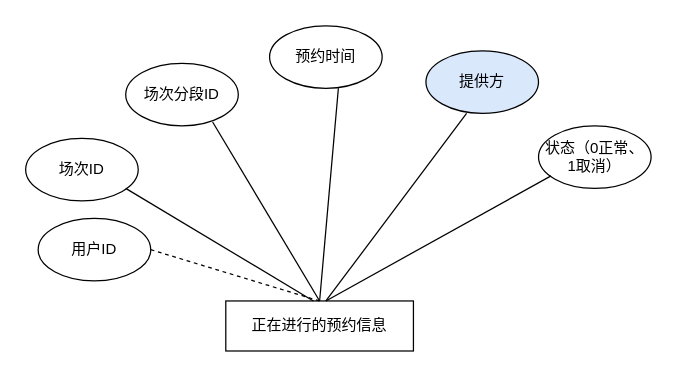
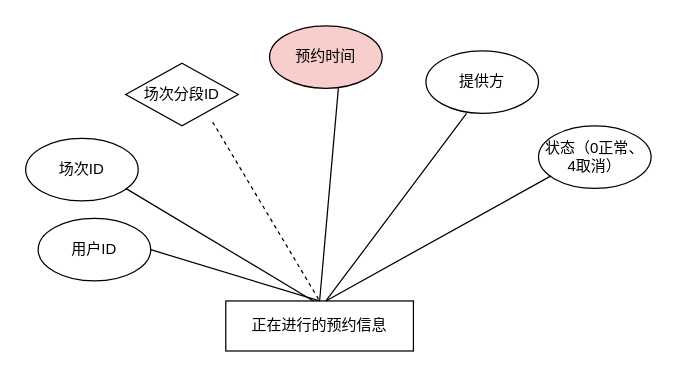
(326, 57) -> (326, 57)
(482, 82) -> (482, 82)
(182, 94) -> (182, 94)
(594, 157) -> (594, 157)
(265, 209) -> (265, 209)
(225, 272) -> (225, 272)
